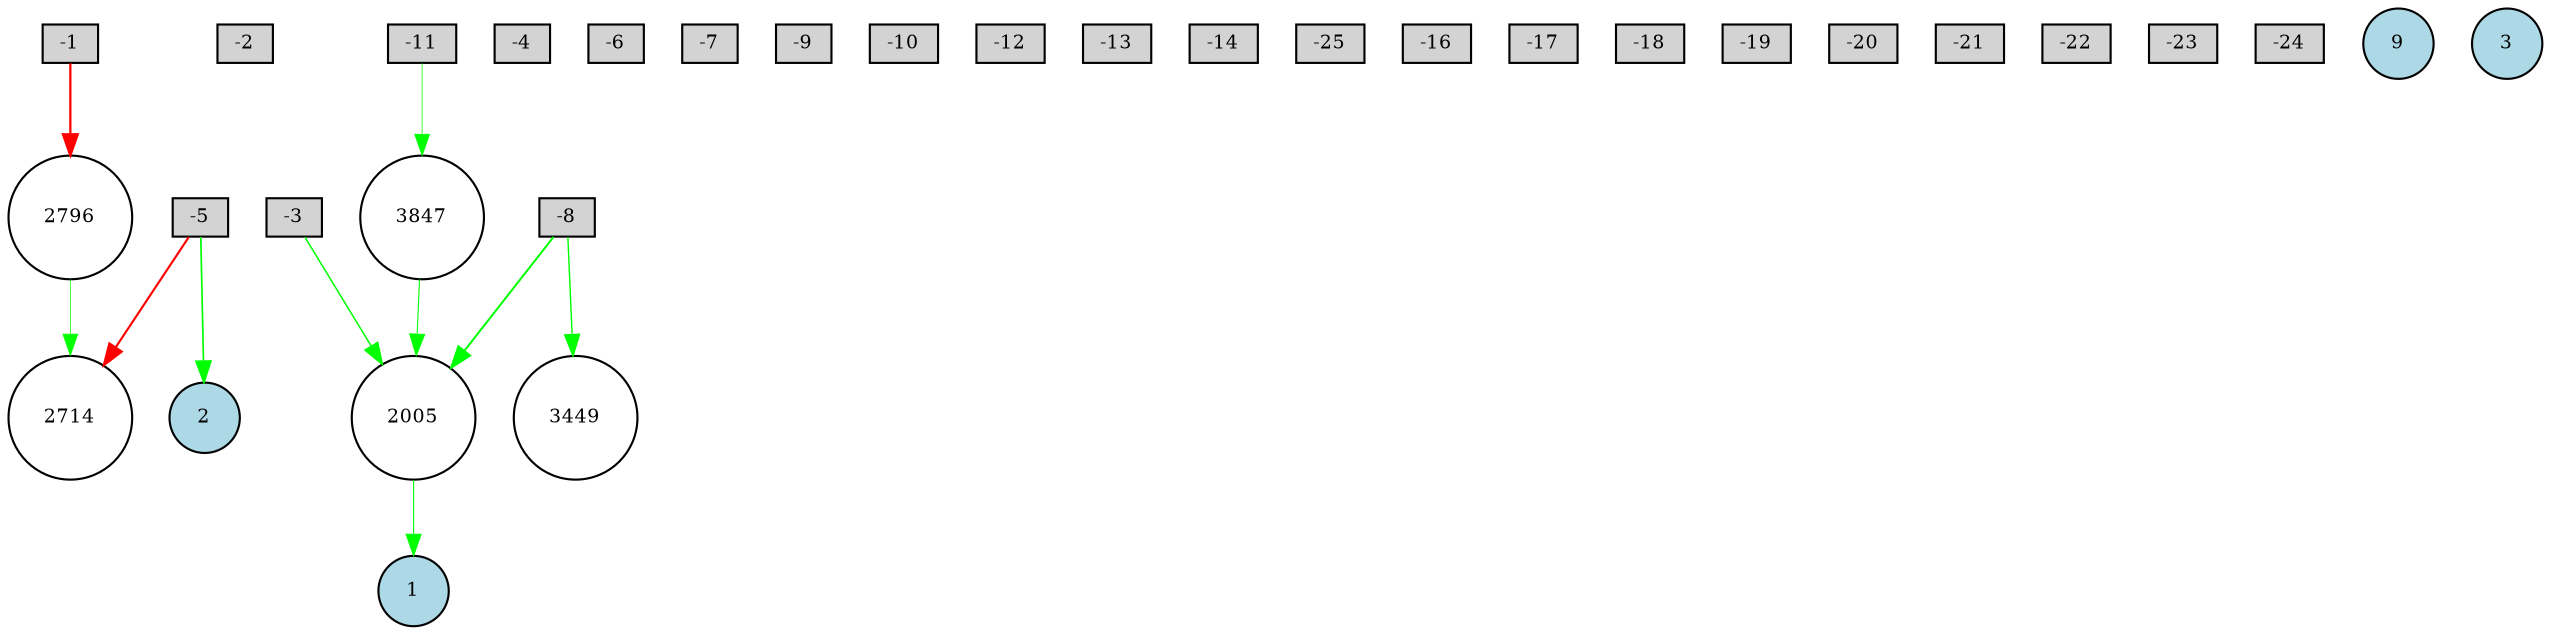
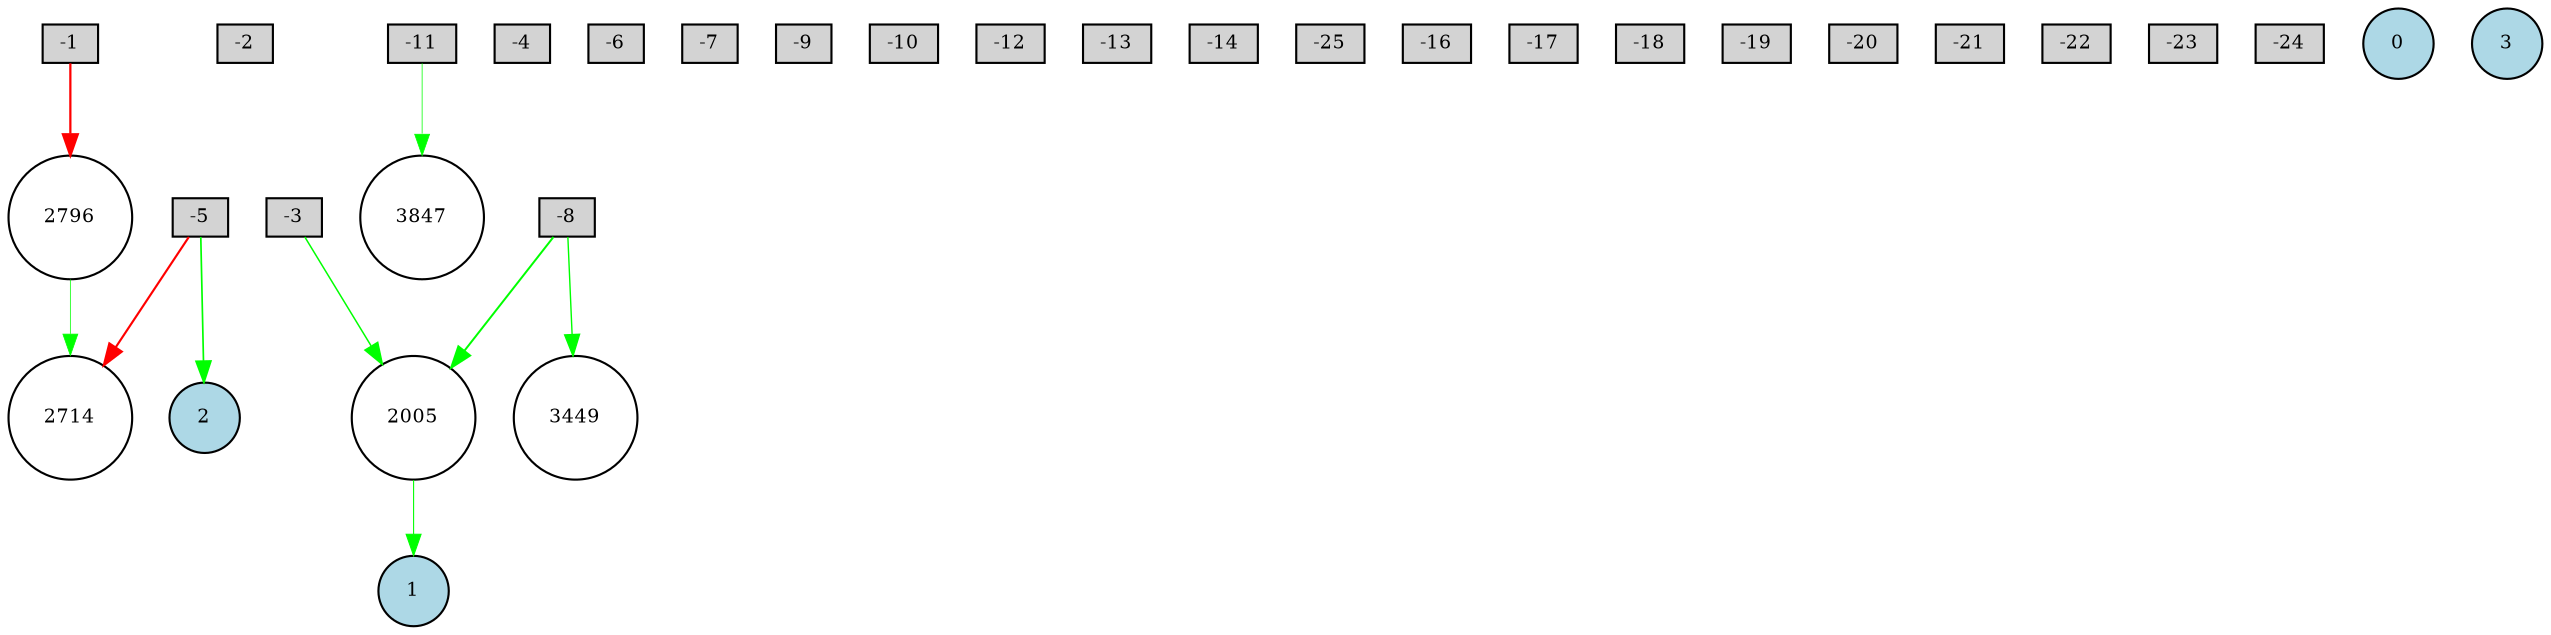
(2398, 44) -> (2398, 44)
(418, 307) -> none
